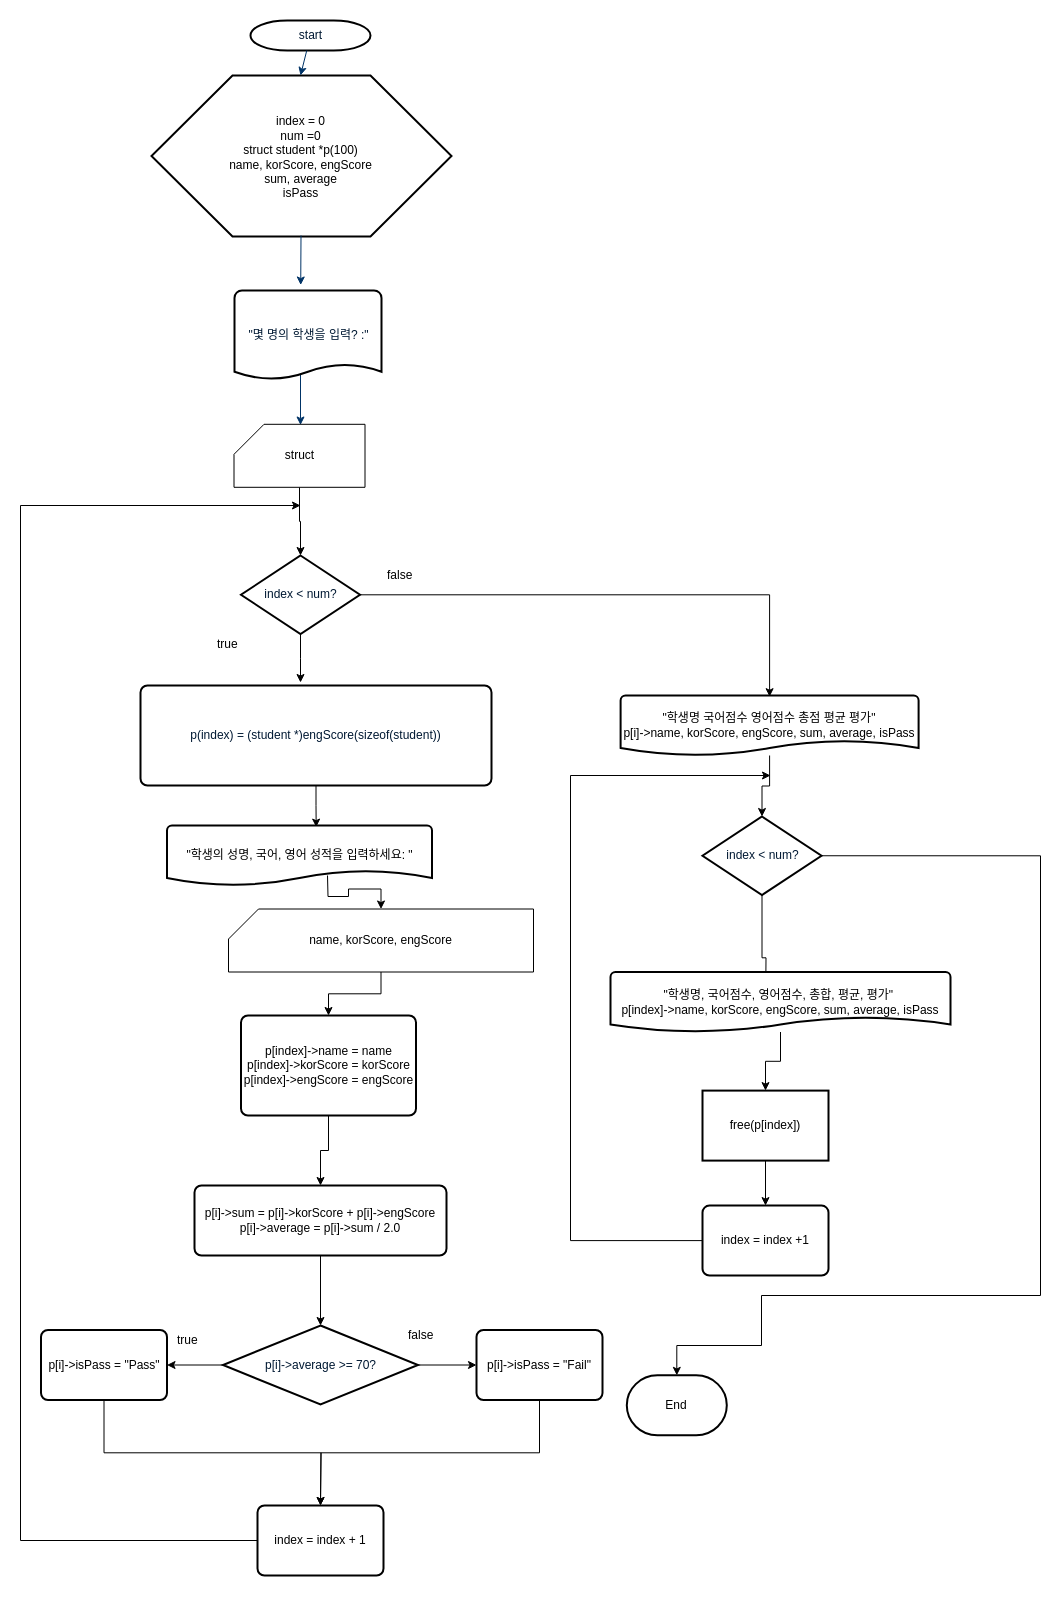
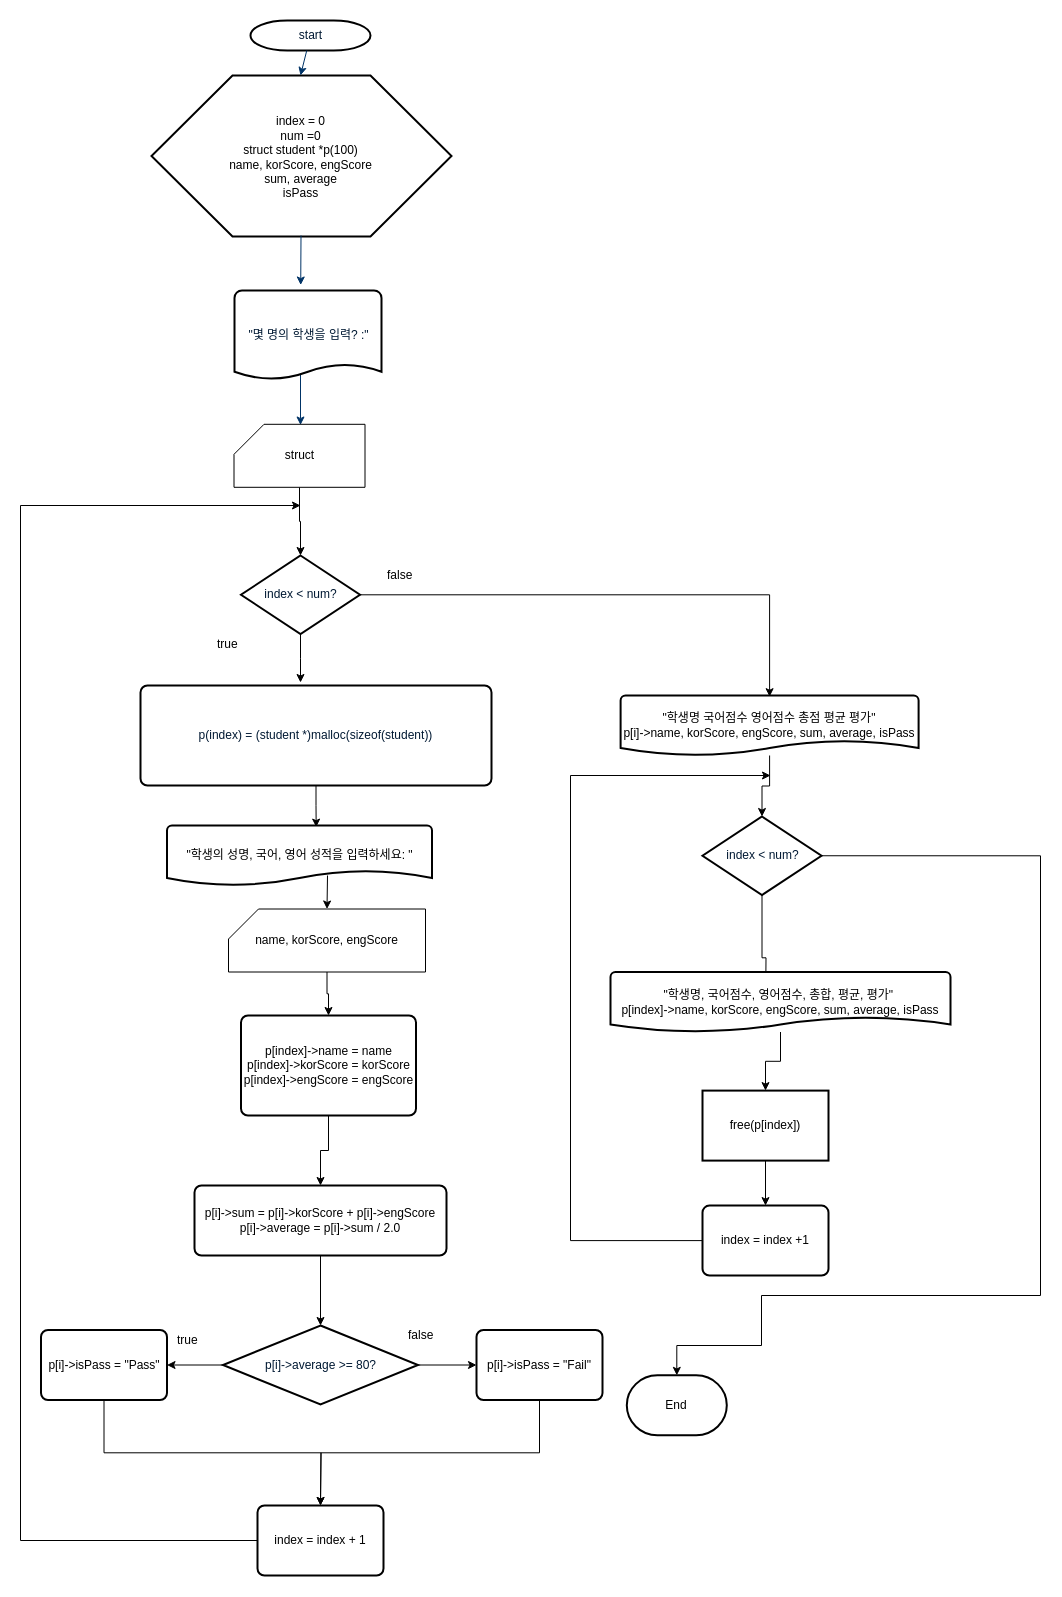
(316, 736) -> (316, 736)
(381, 941) -> (327, 941)
(321, 1366) -> (321, 1366)
